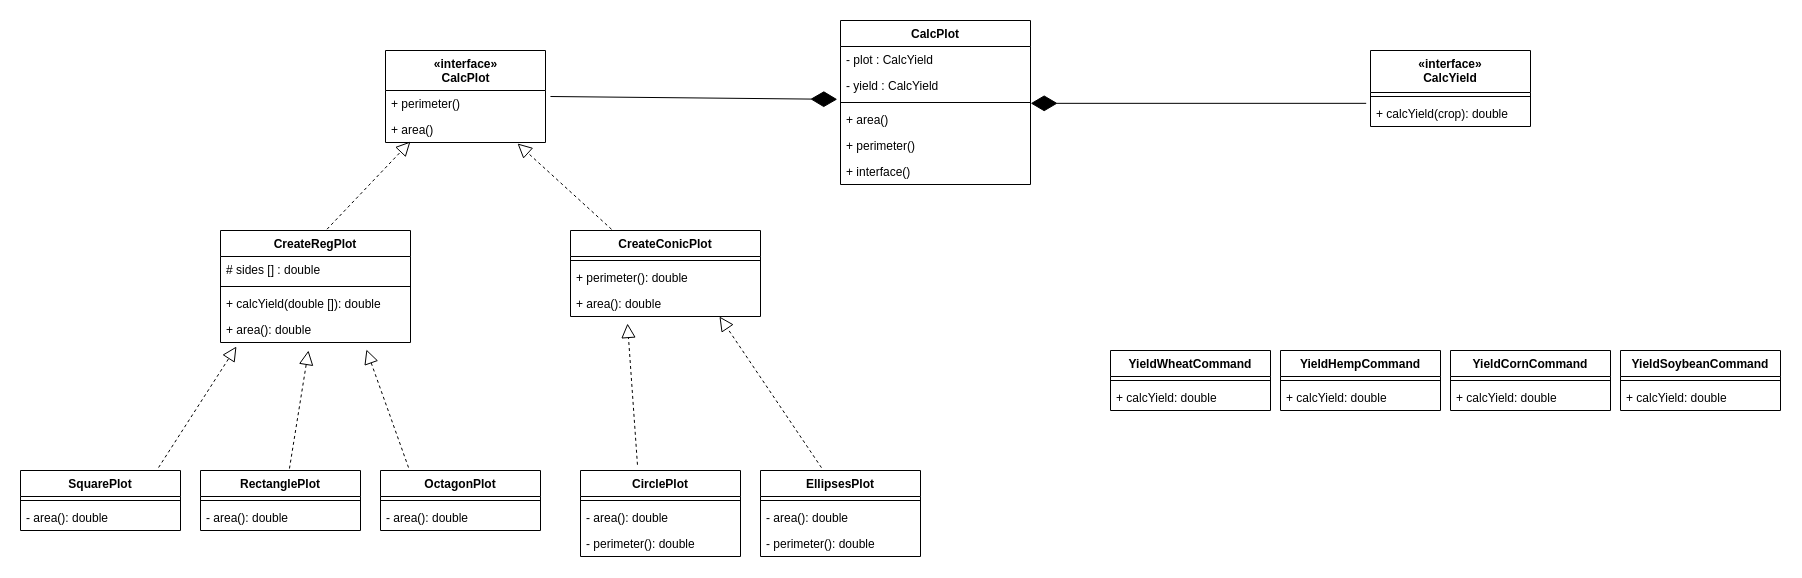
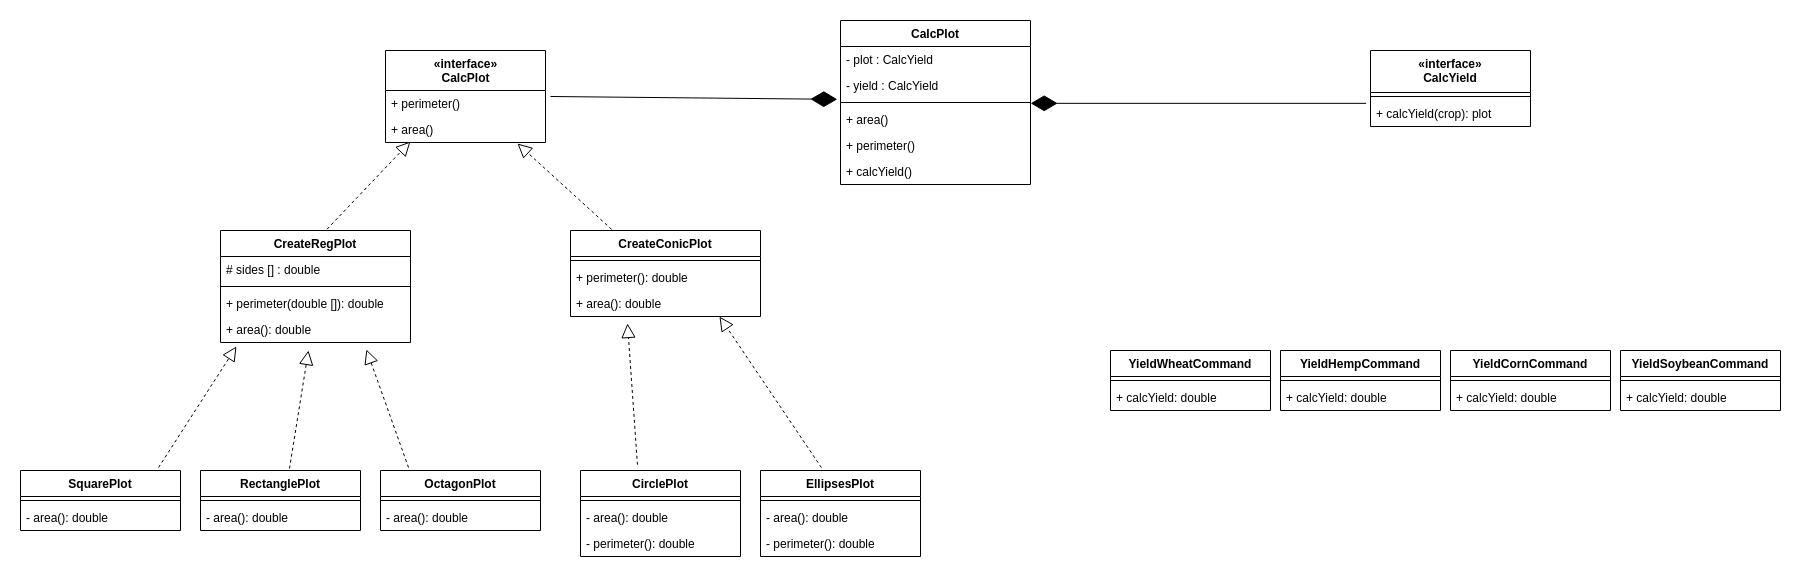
(1449, 114) -> (1442, 114)
(887, 172) -> (883, 172)
(313, 304) -> (316, 304)
